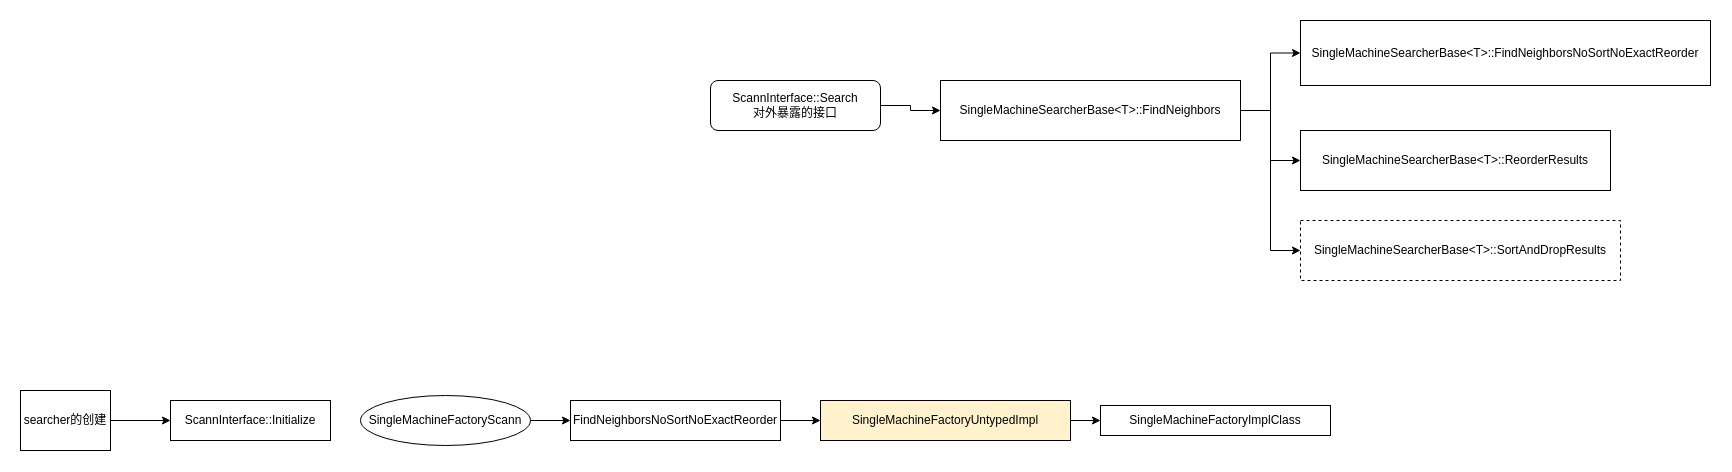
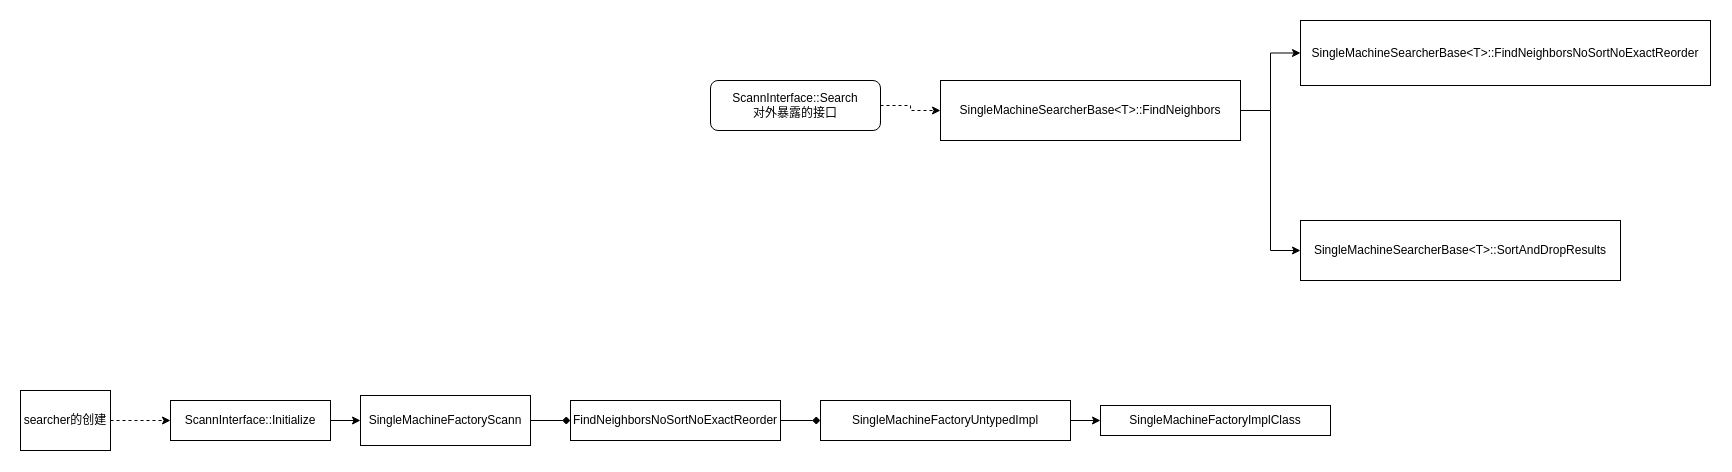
(910, 106) -> (910, 106)
(1283, 161) -> none
(1456, 161) -> none
(1461, 251) -> (1461, 251)
(138, 421) -> (138, 421)
none -> (350, 421)
(446, 421) -> (446, 421)
(562, 421) -> (562, 421)
(812, 421) -> (812, 421)
(946, 421) -> (946, 421)
